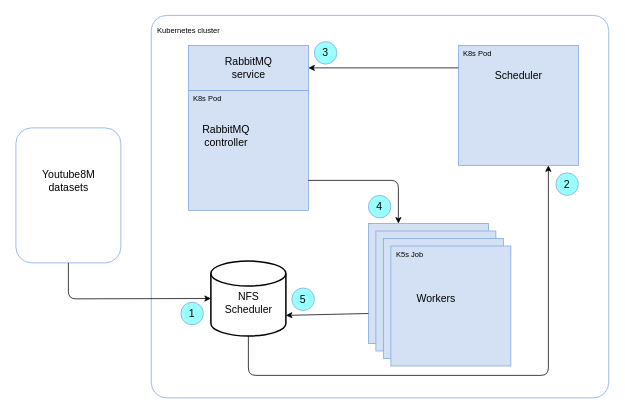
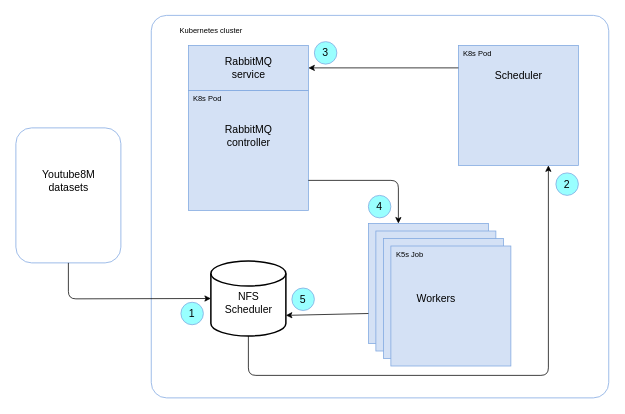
(188, 30) -> (211, 30)
(226, 135) -> (248, 135)
